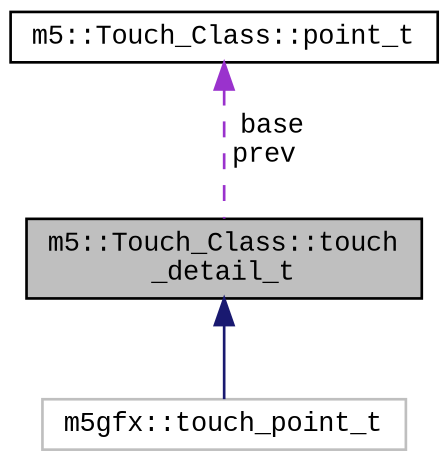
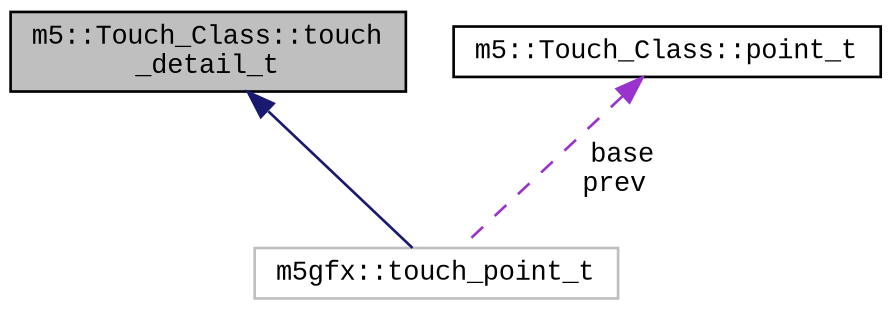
(224, 154) -> (542, 172)
